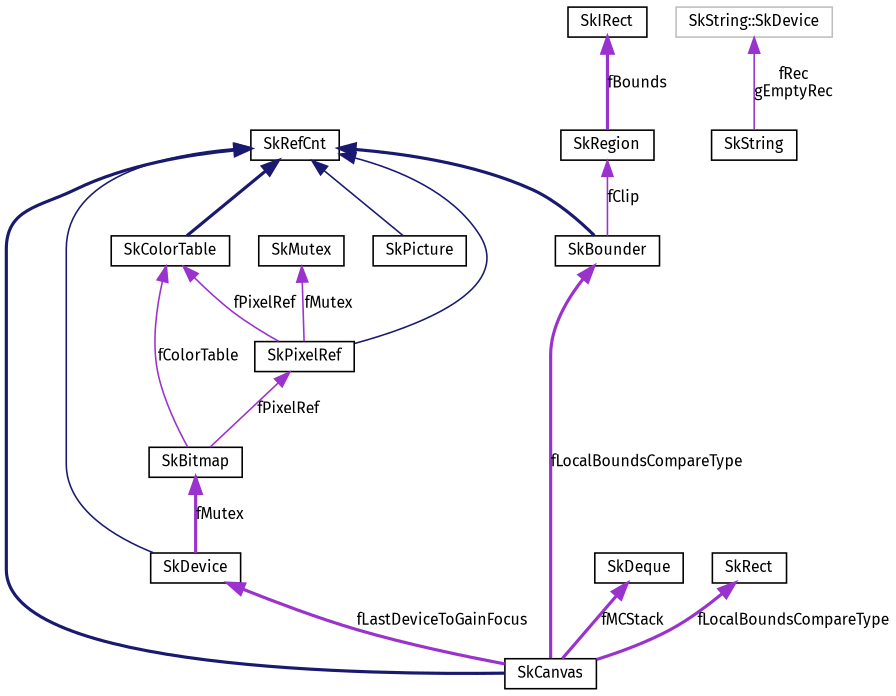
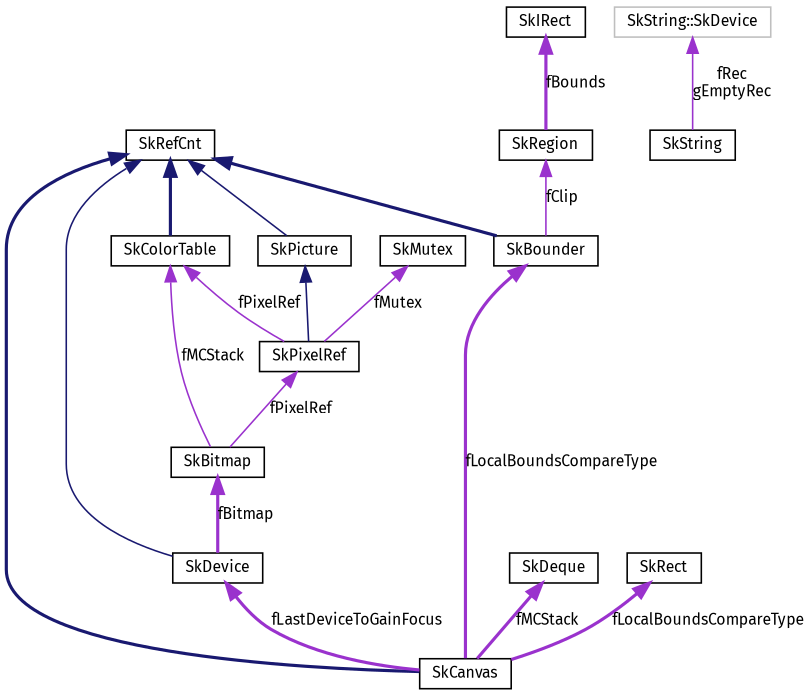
(486, 254) -> (307, 312)
(199, 357) -> (213, 357)
(220, 515) -> (246, 515)
